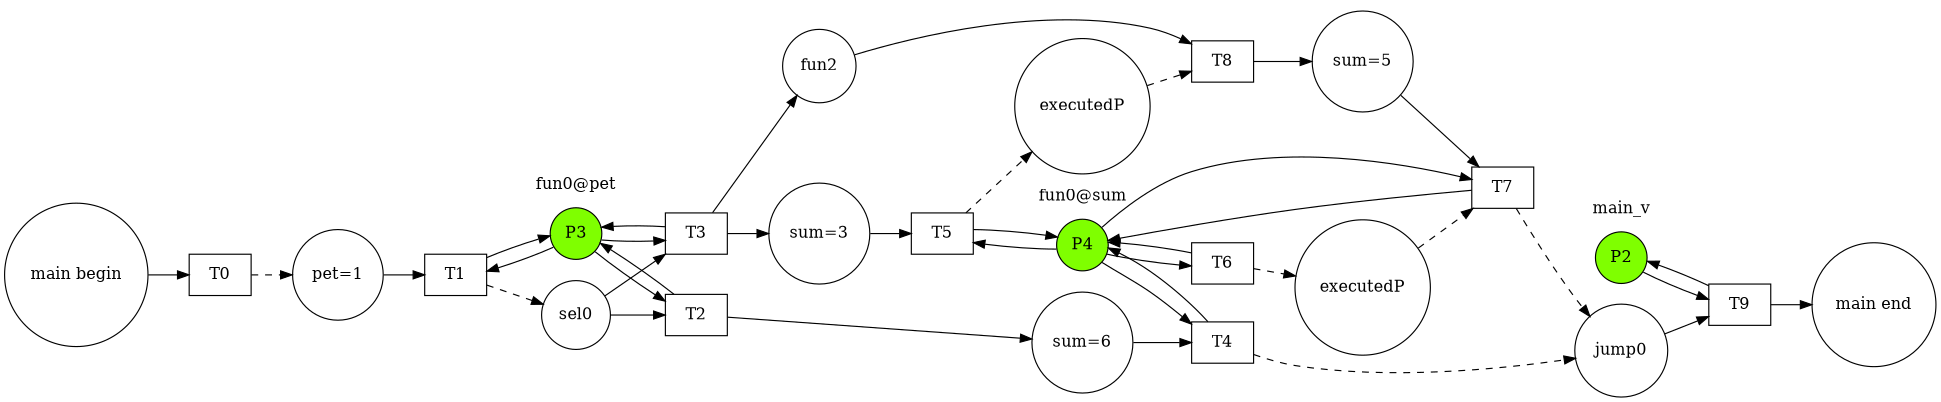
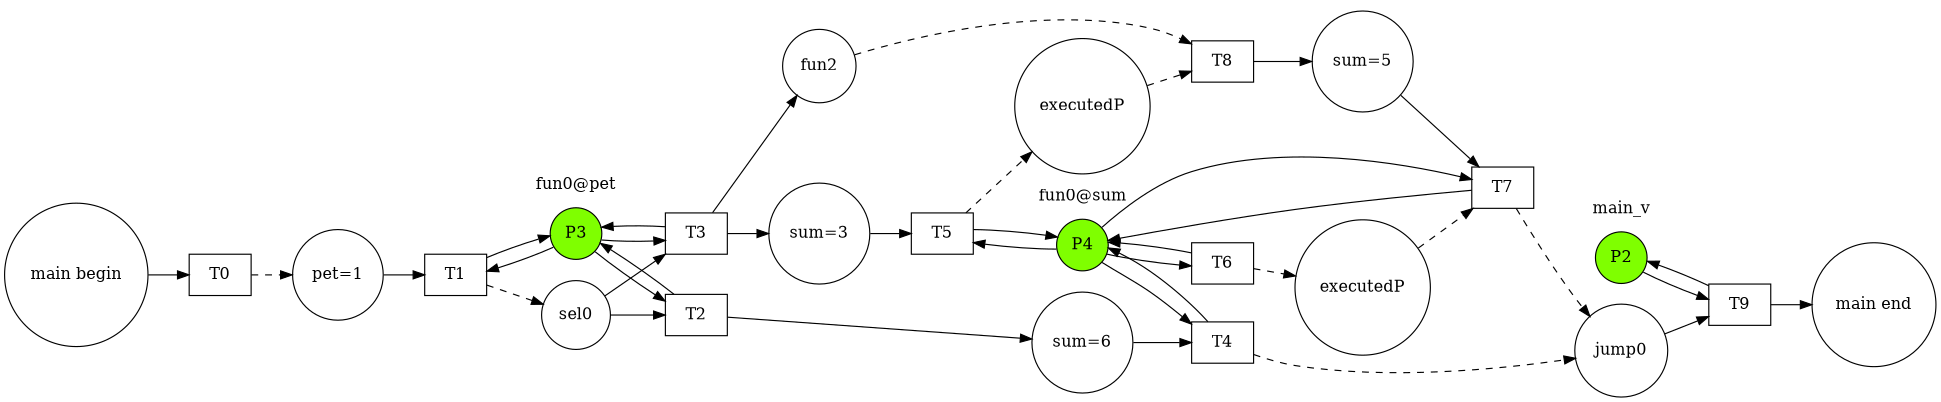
(1017, 22) -> (1017, 22)
